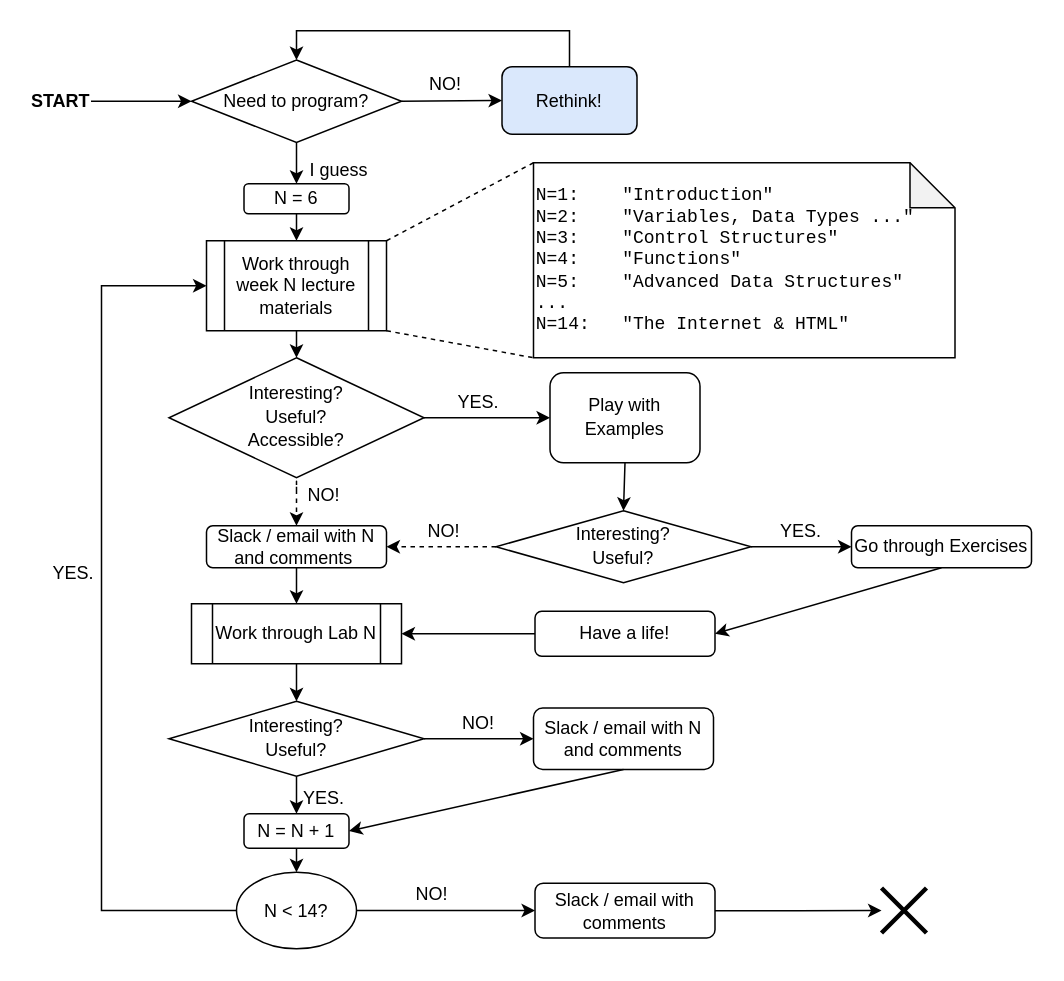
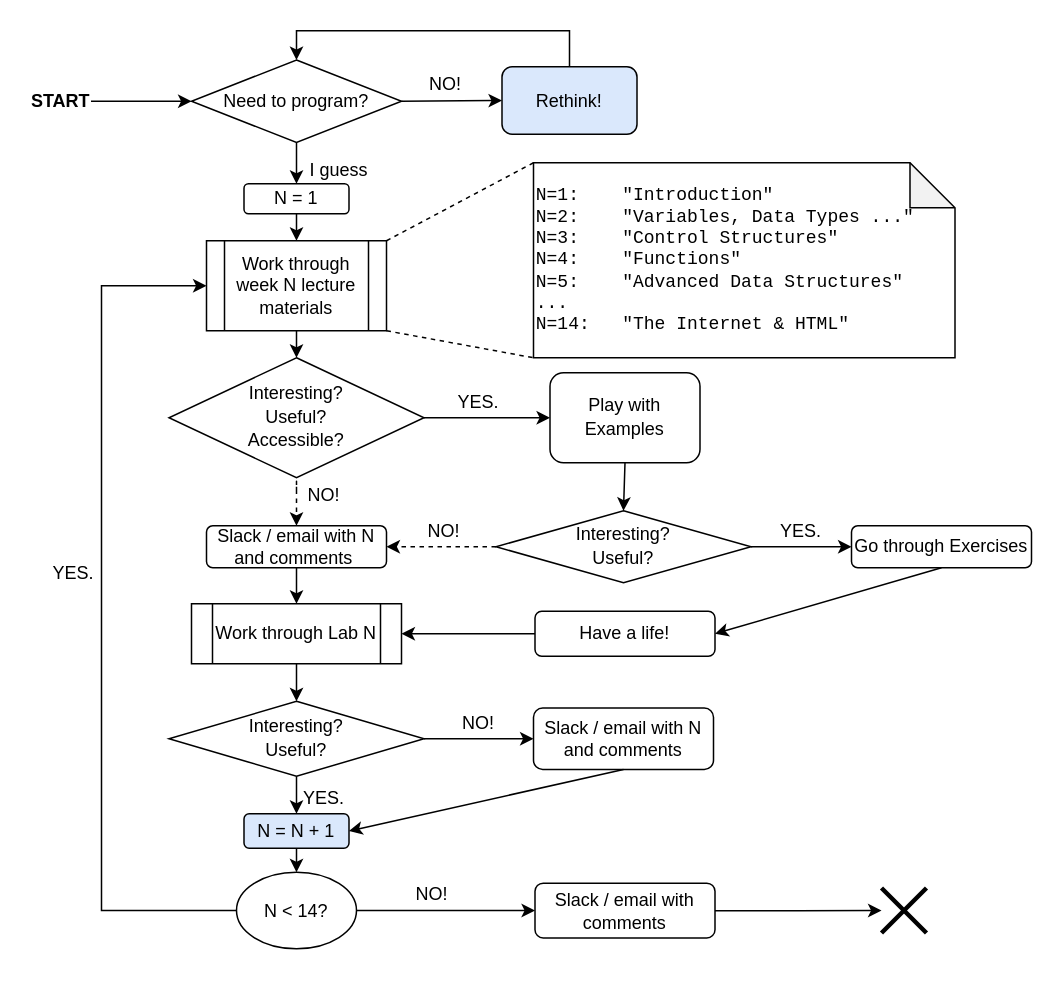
(296, 199) -> (296, 199)
(296, 831) -> (296, 831)
